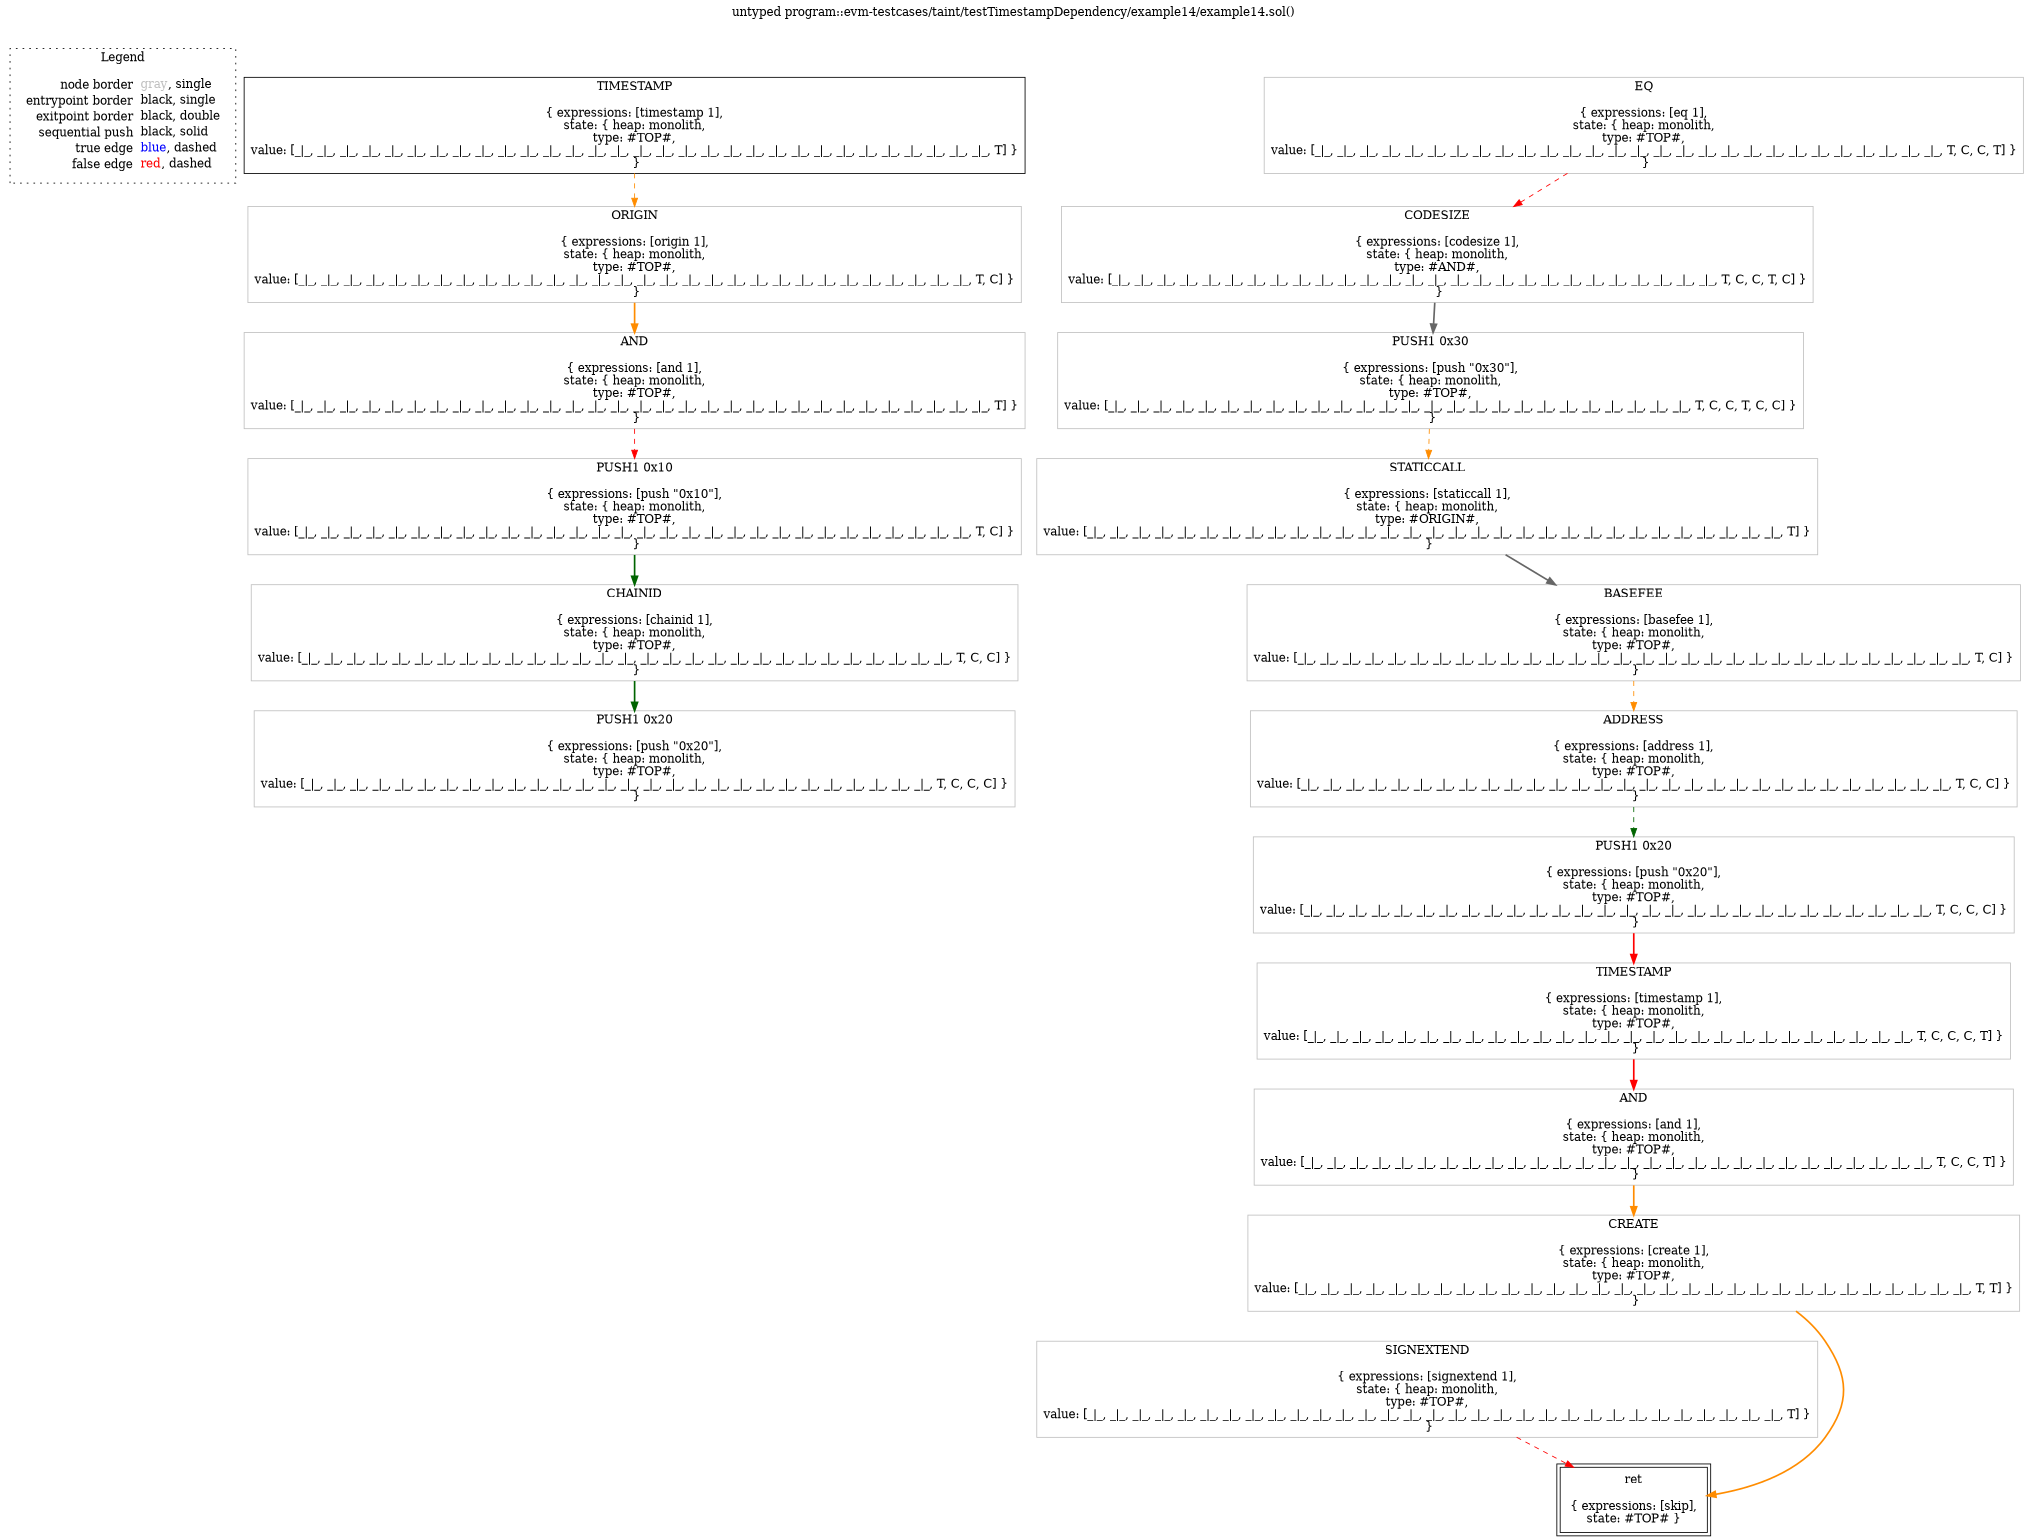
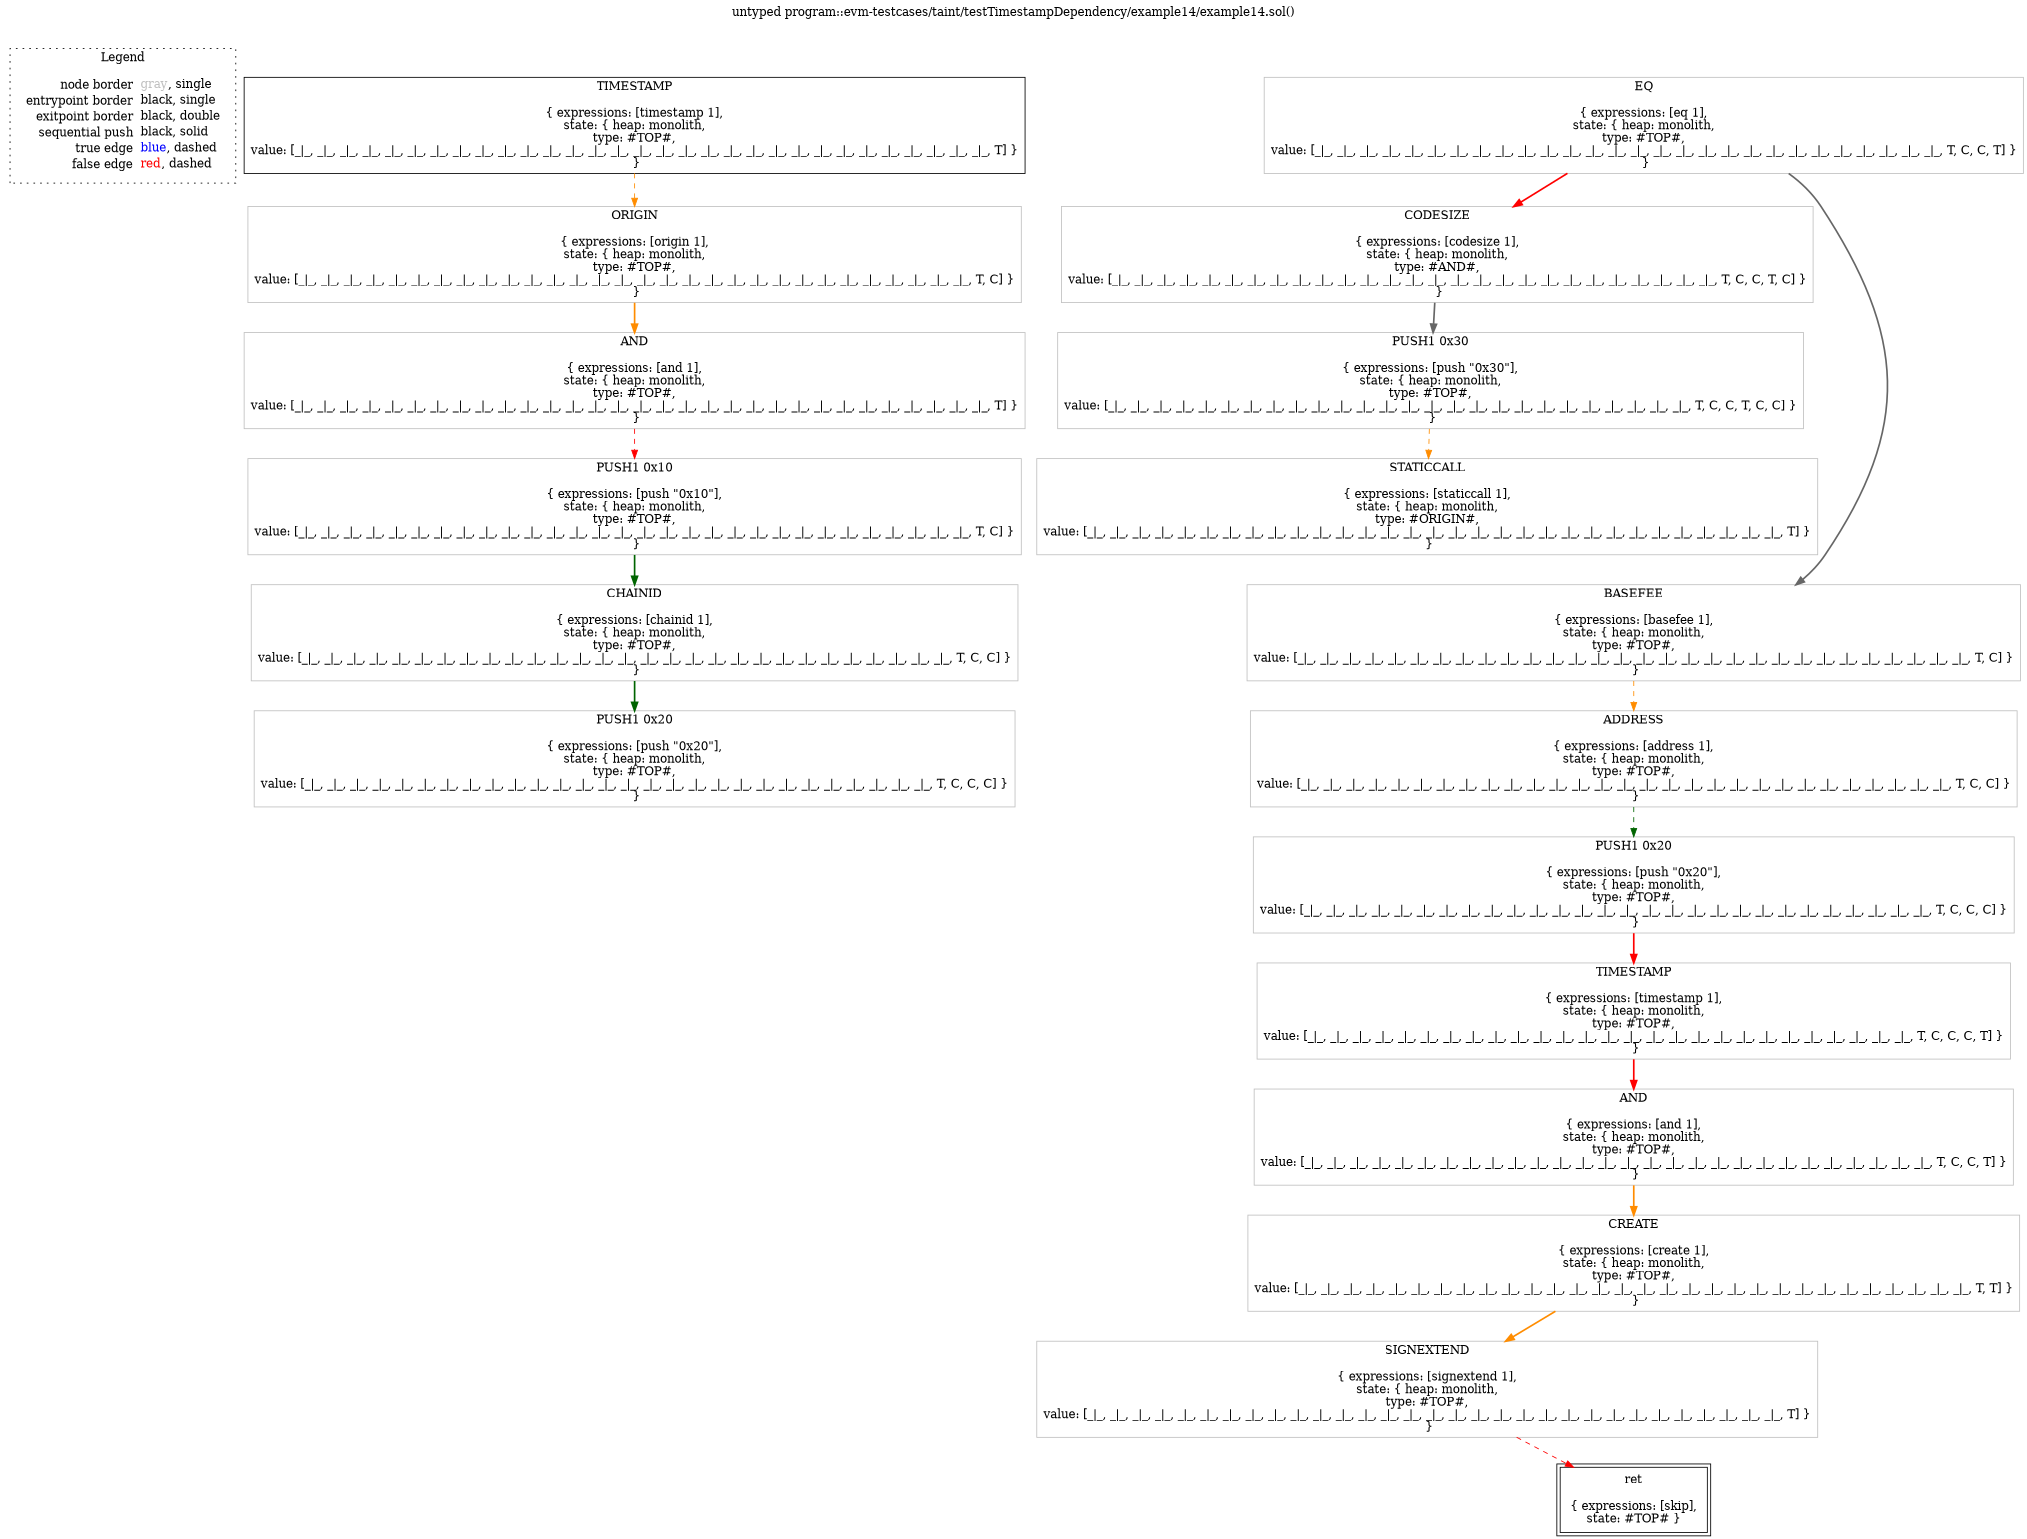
(1544, 188) -> (1544, 188)
(1527, 568) -> (1887, 374)
(1831, 1429) -> (1534, 1324)
